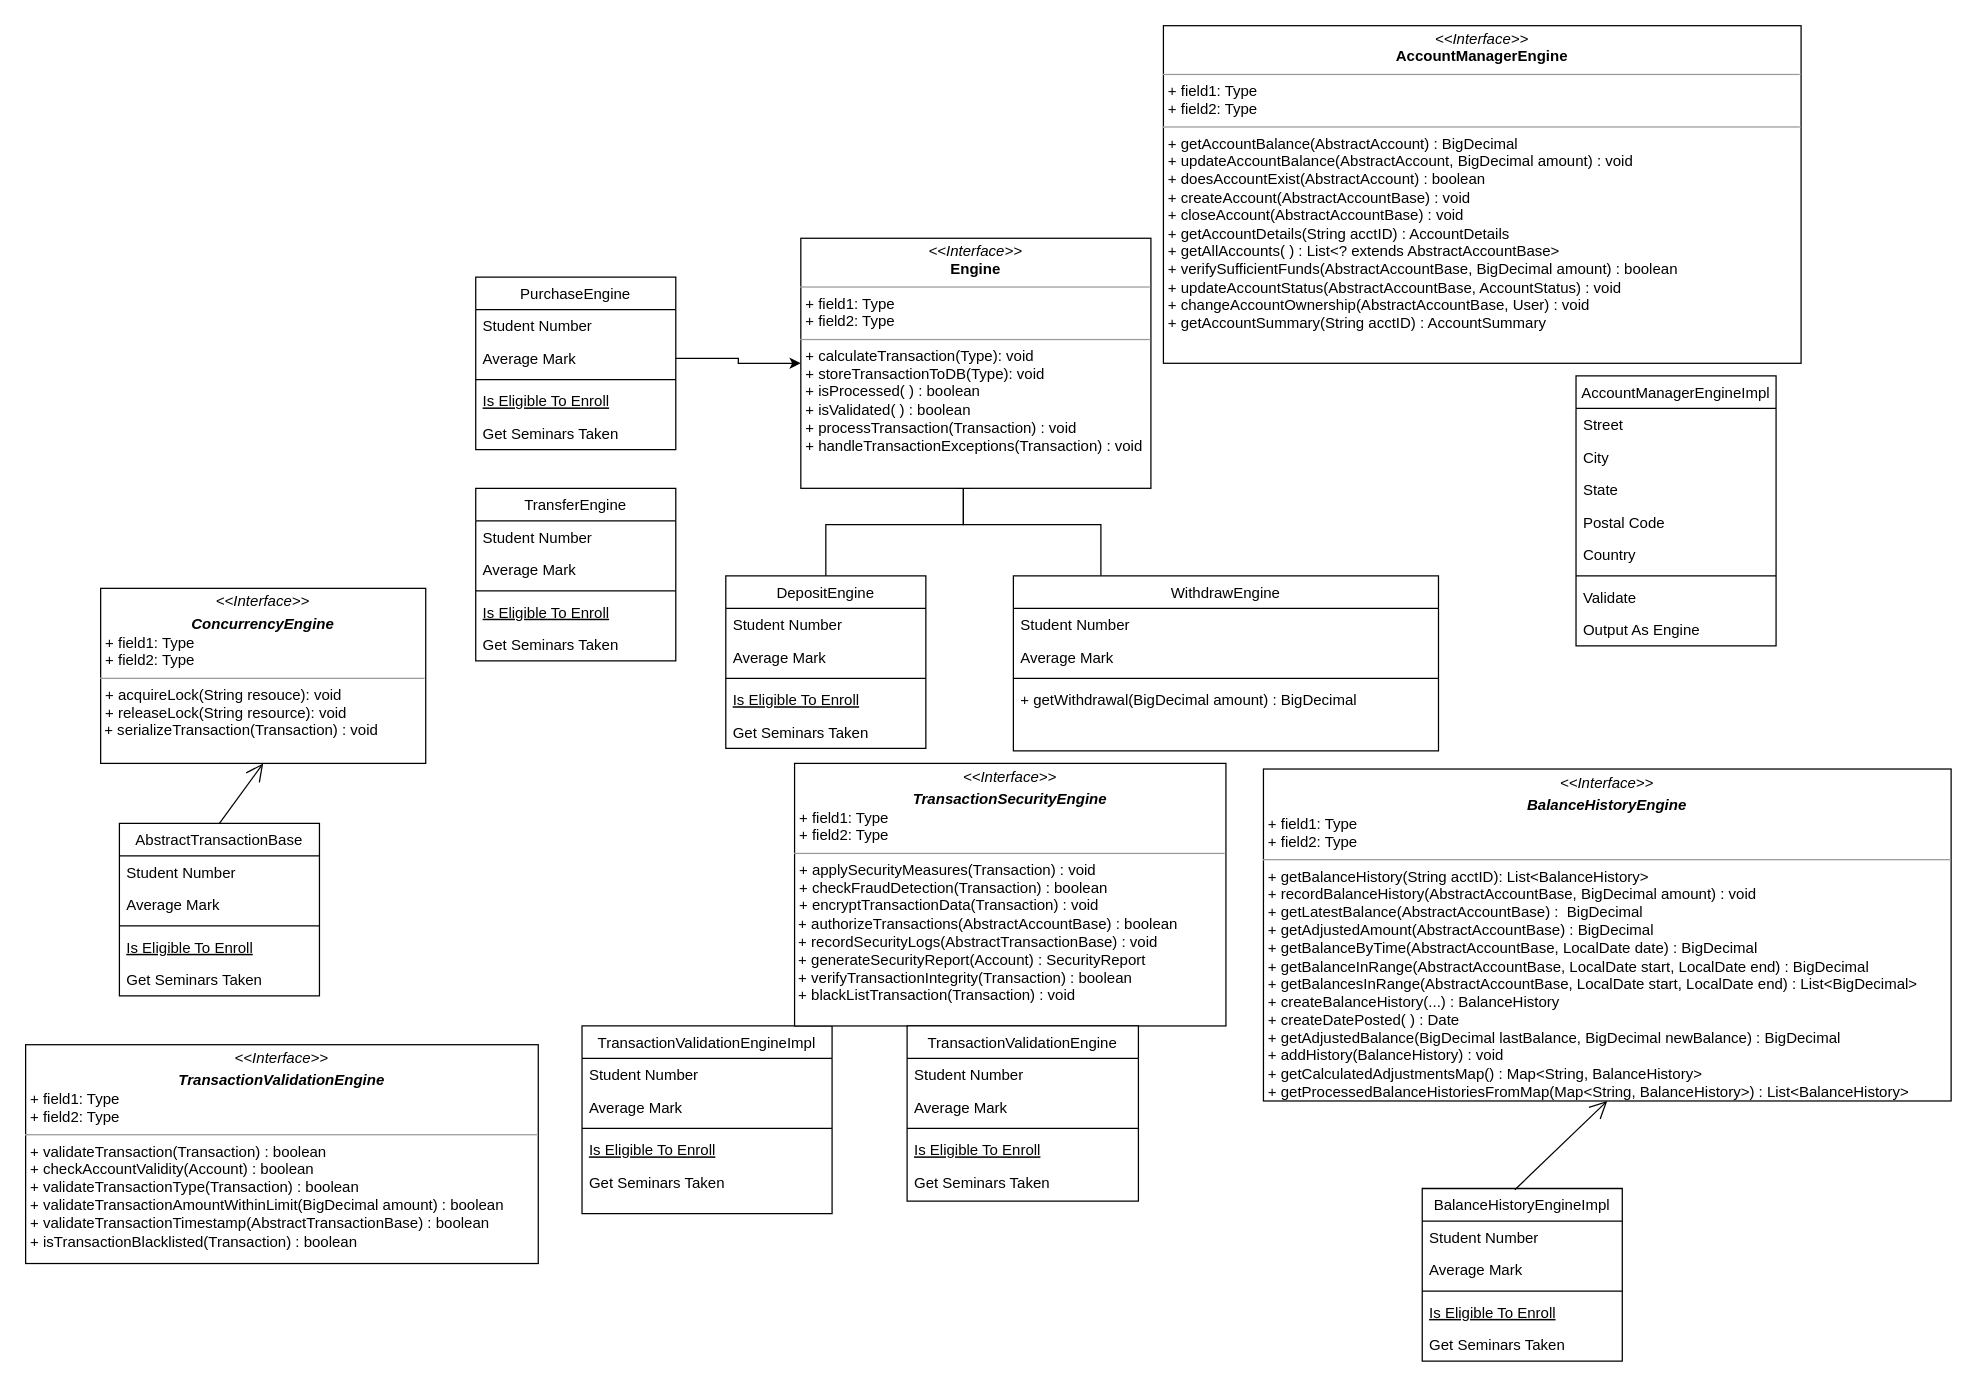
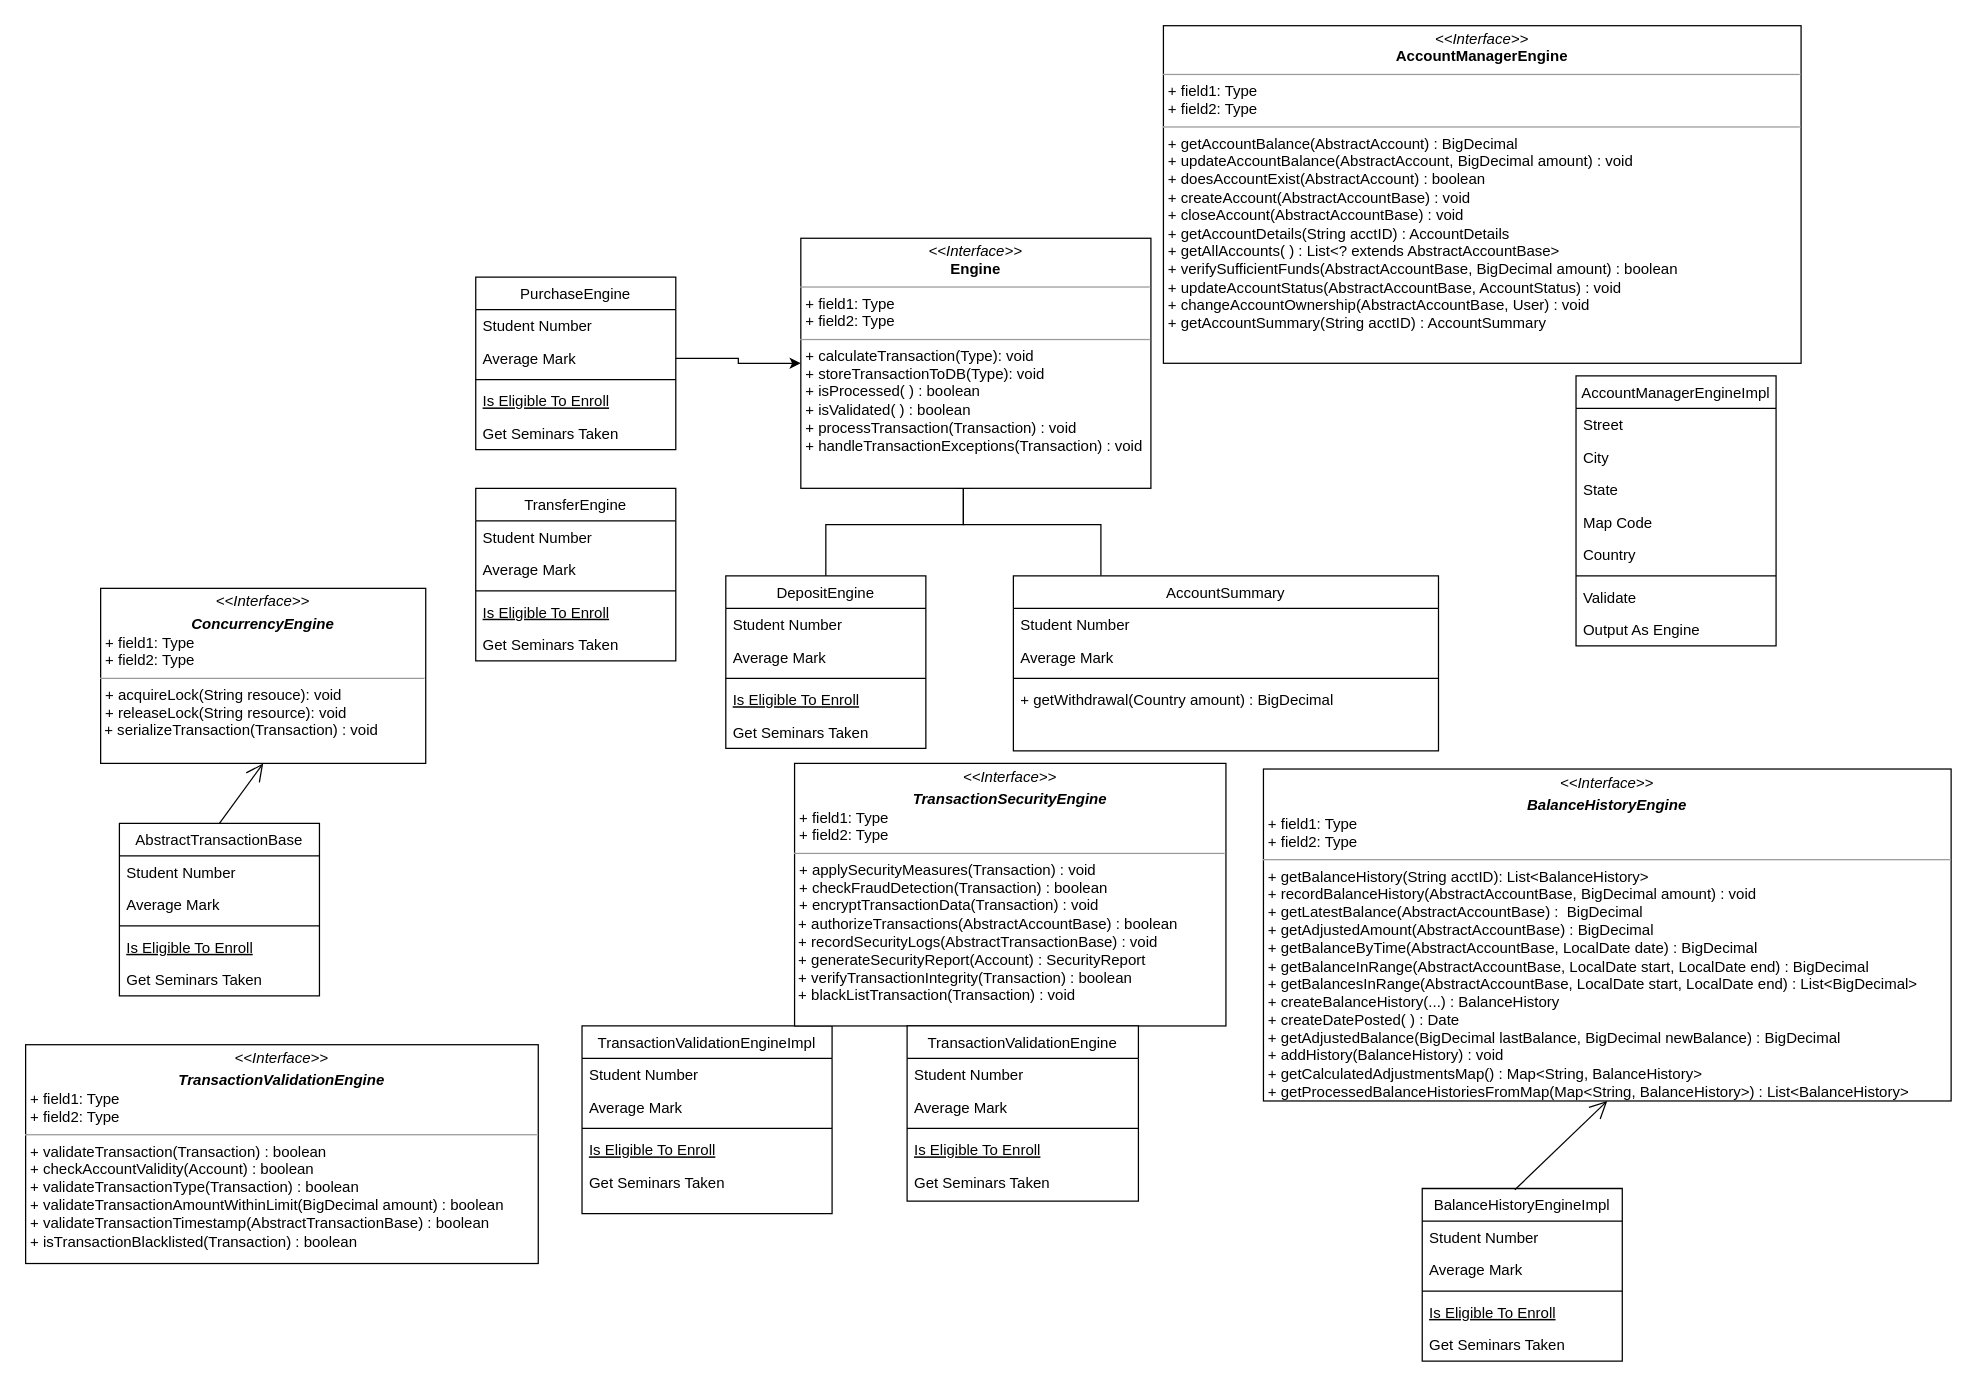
(1625, 523) -> (1614, 523)
(1225, 593) -> (1225, 593)
(1192, 700) -> (1185, 700)
